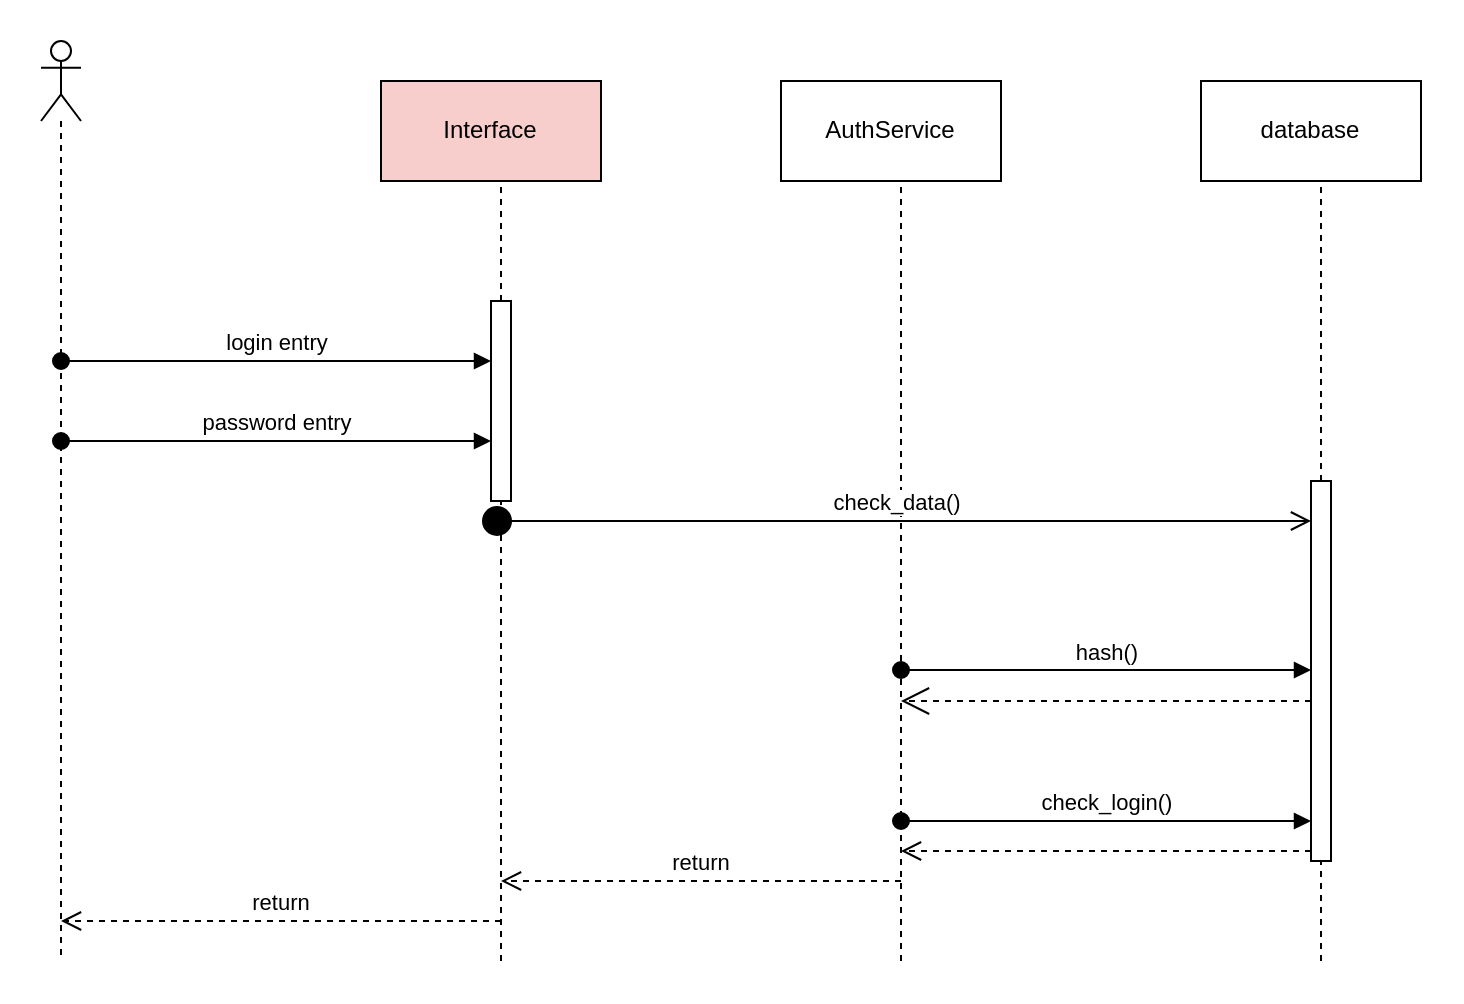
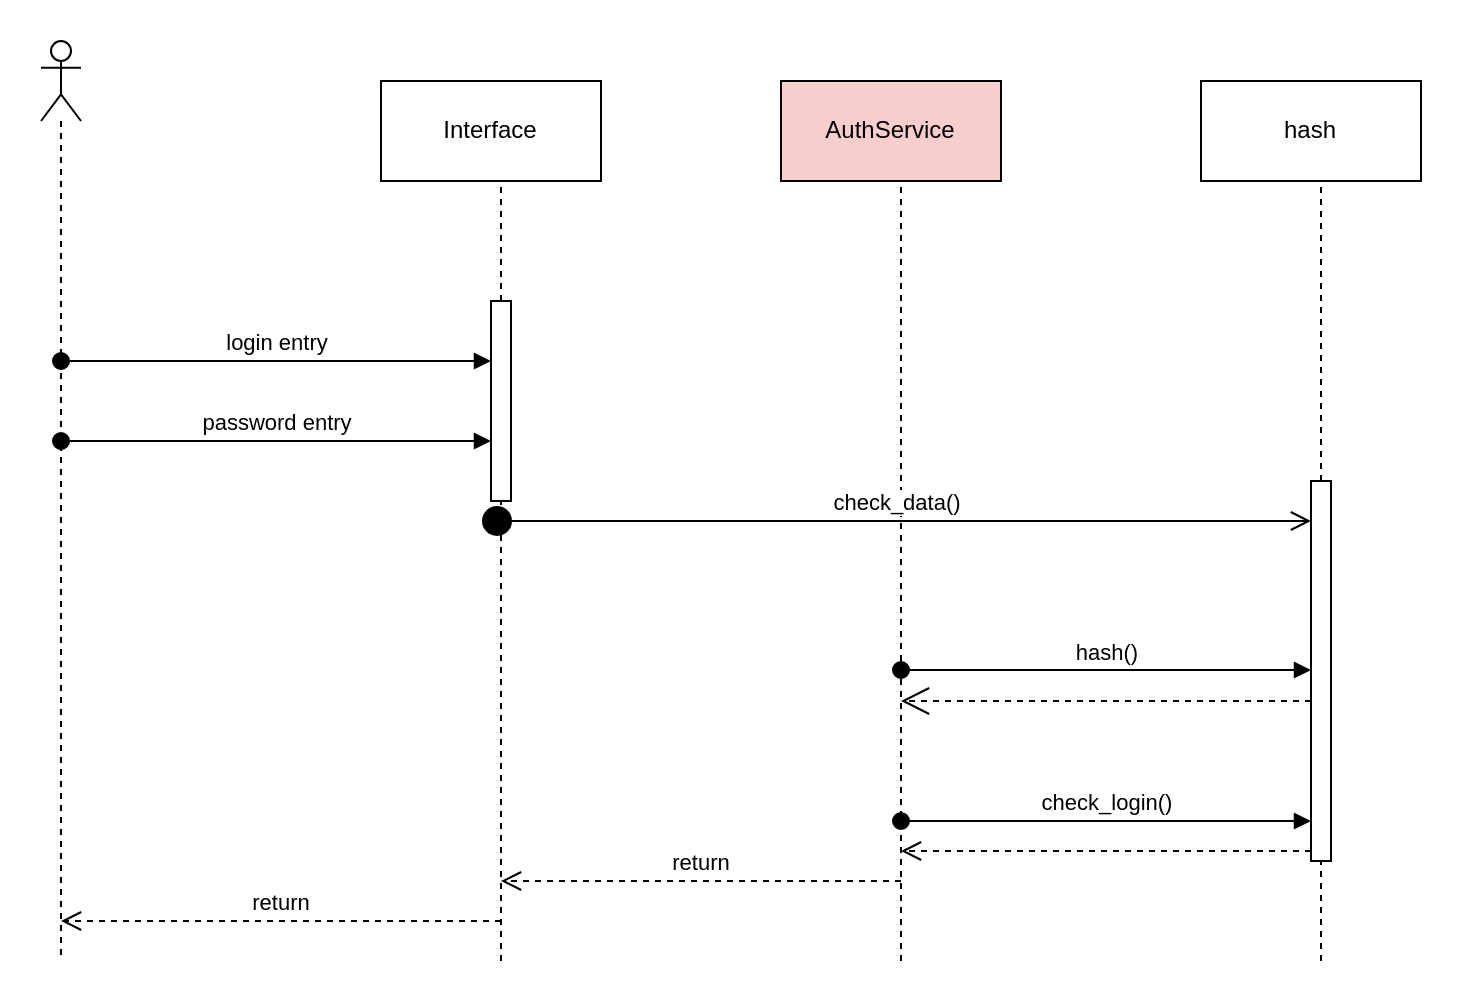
(491, 131) -> (491, 131)
(891, 131) -> (891, 131)
(1311, 131) -> (1311, 131)
